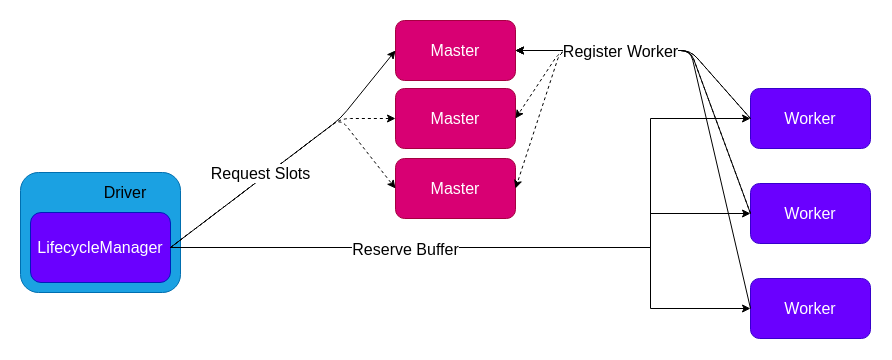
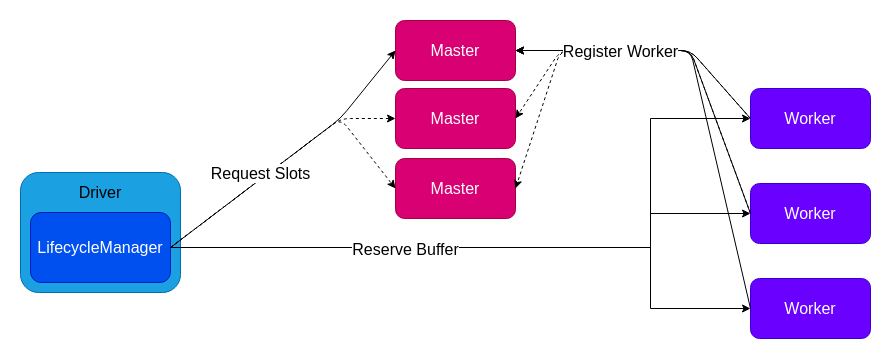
(126, 193) -> (101, 193)
(101, 248) -> (101, 248)
